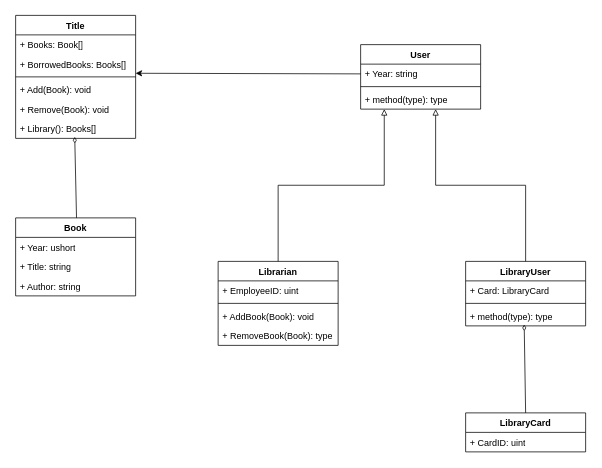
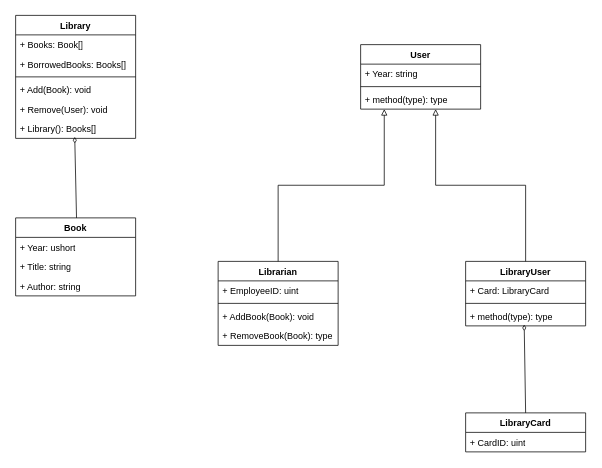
(75, 26) -> (75, 26)
(243, 74) -> none
(66, 110) -> (66, 110)
